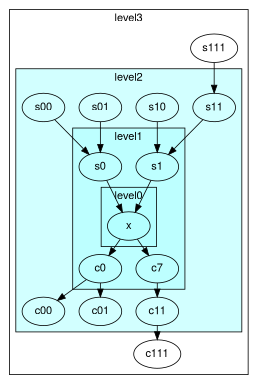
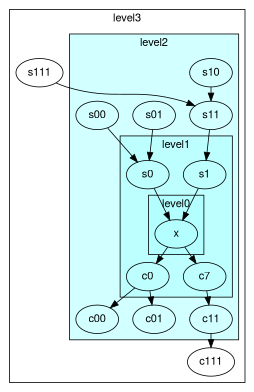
(157, 133) -> (211, 90)
